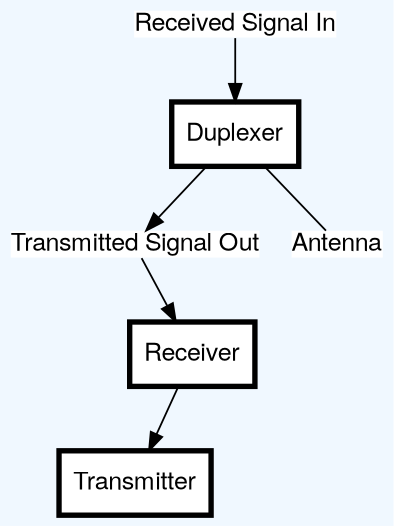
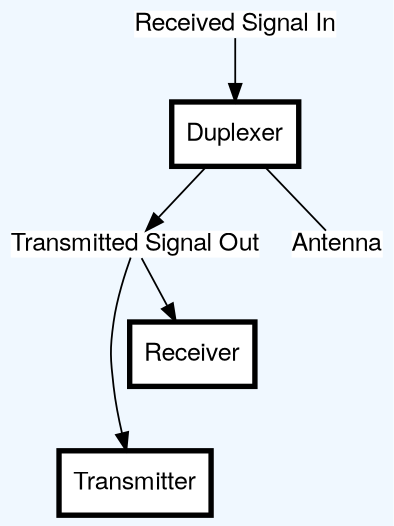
(167, 411) -> (111, 345)
